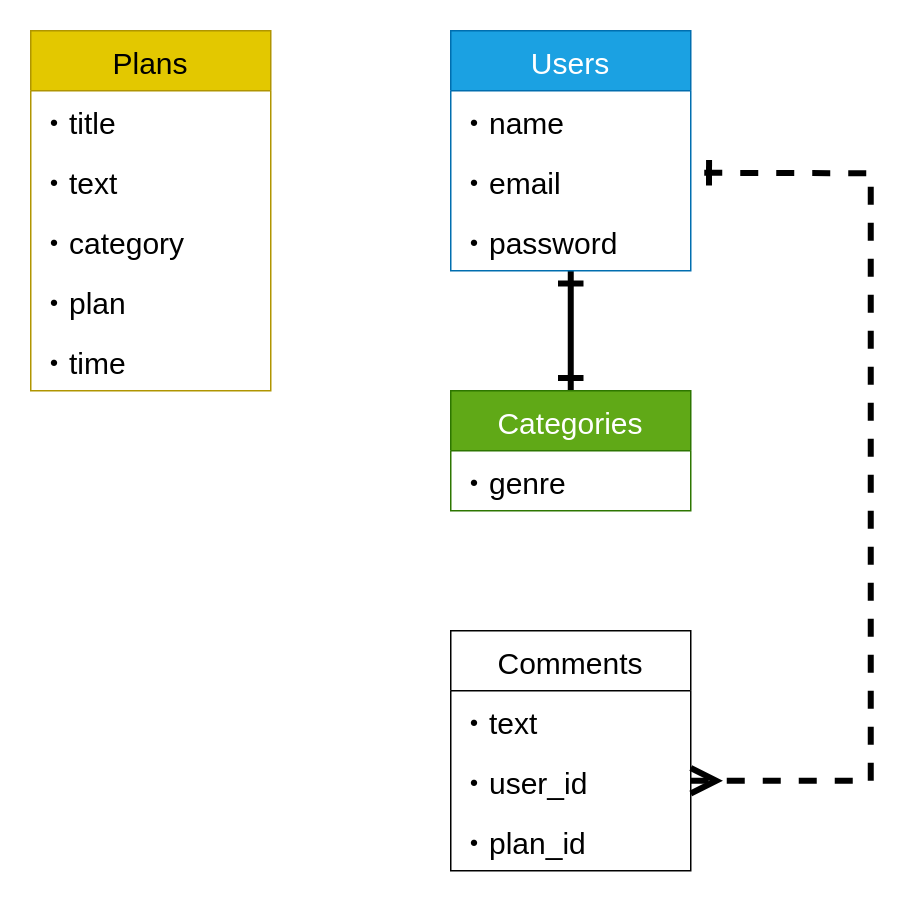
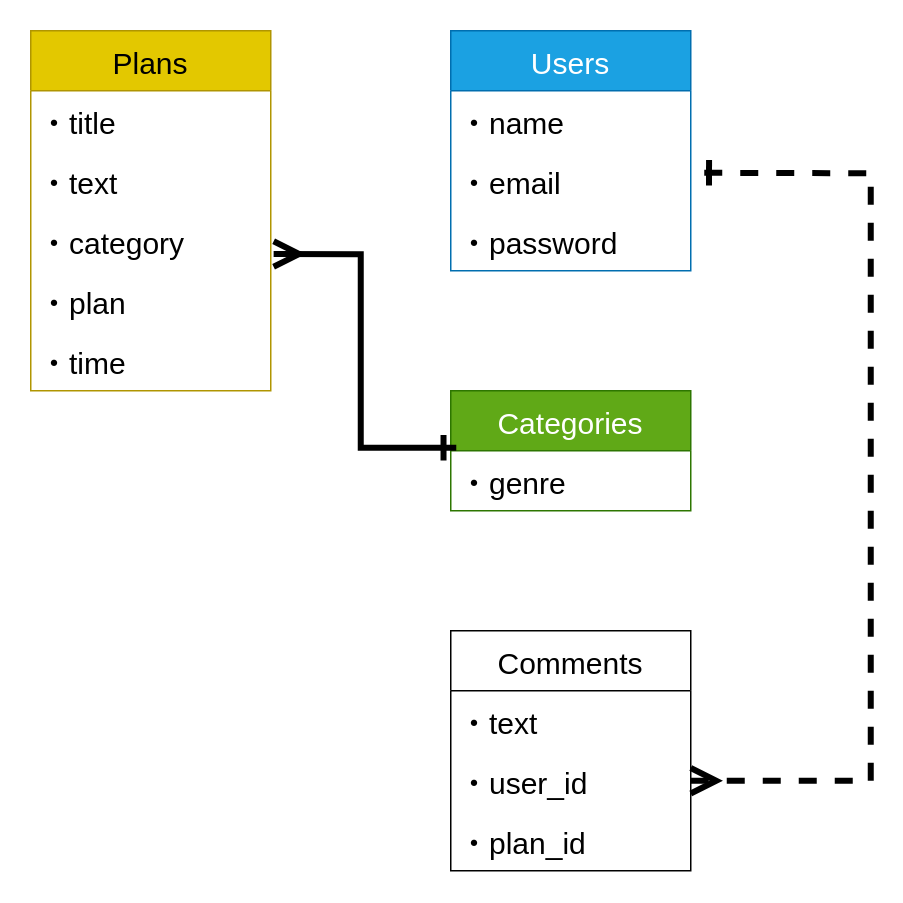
(571, 331) -> none
none -> (361, 355)
